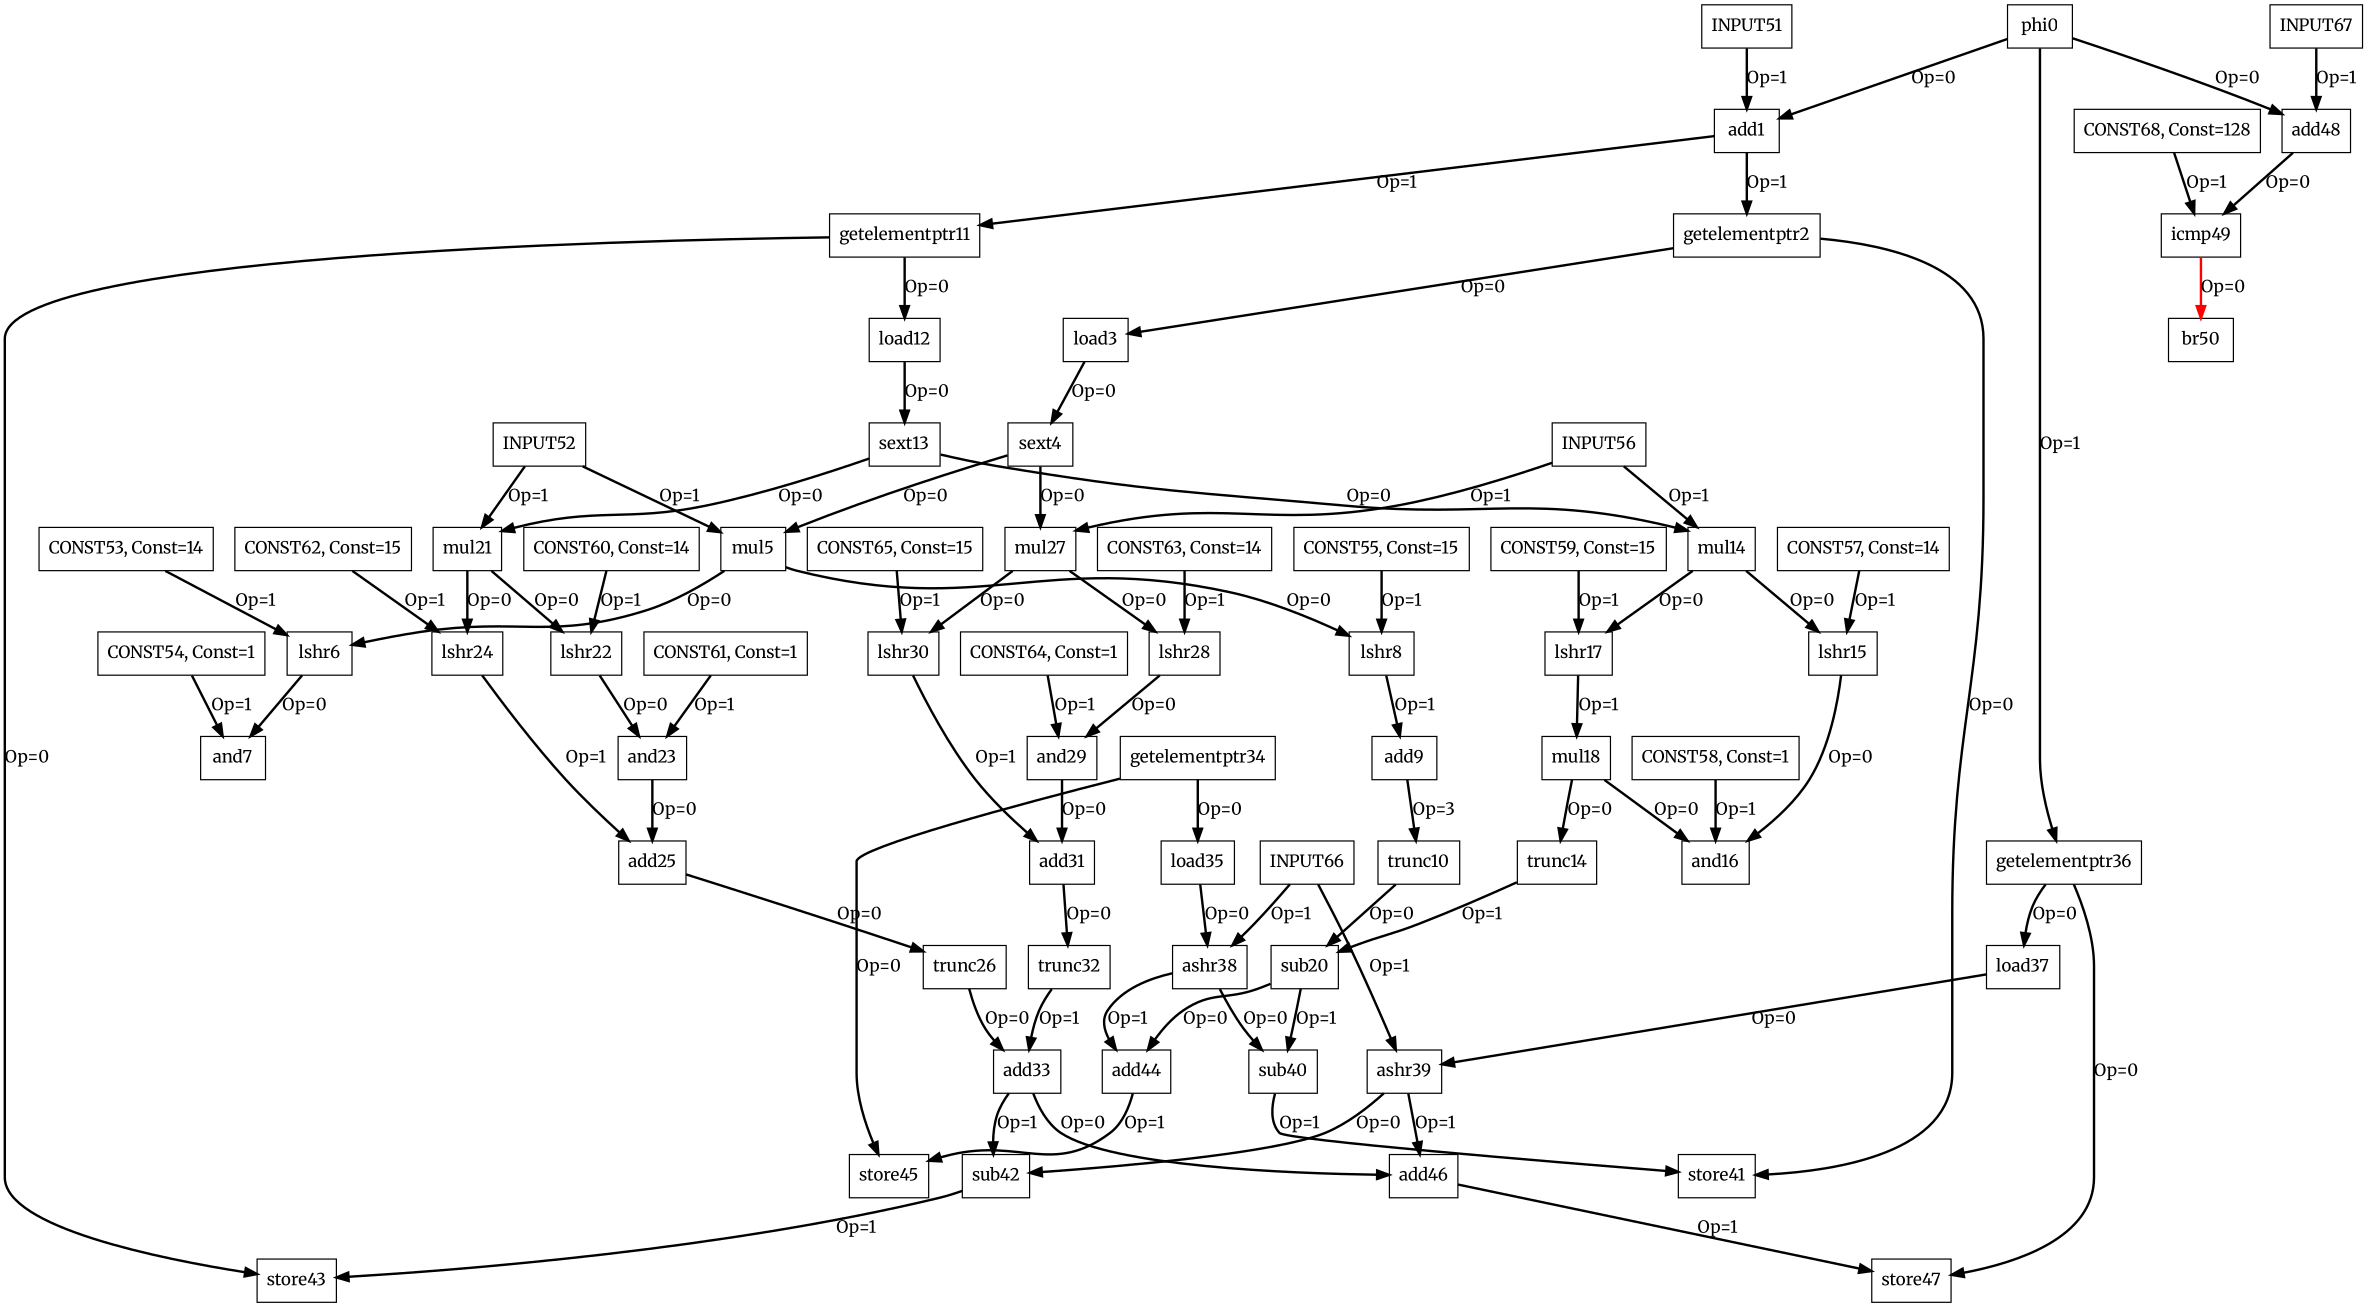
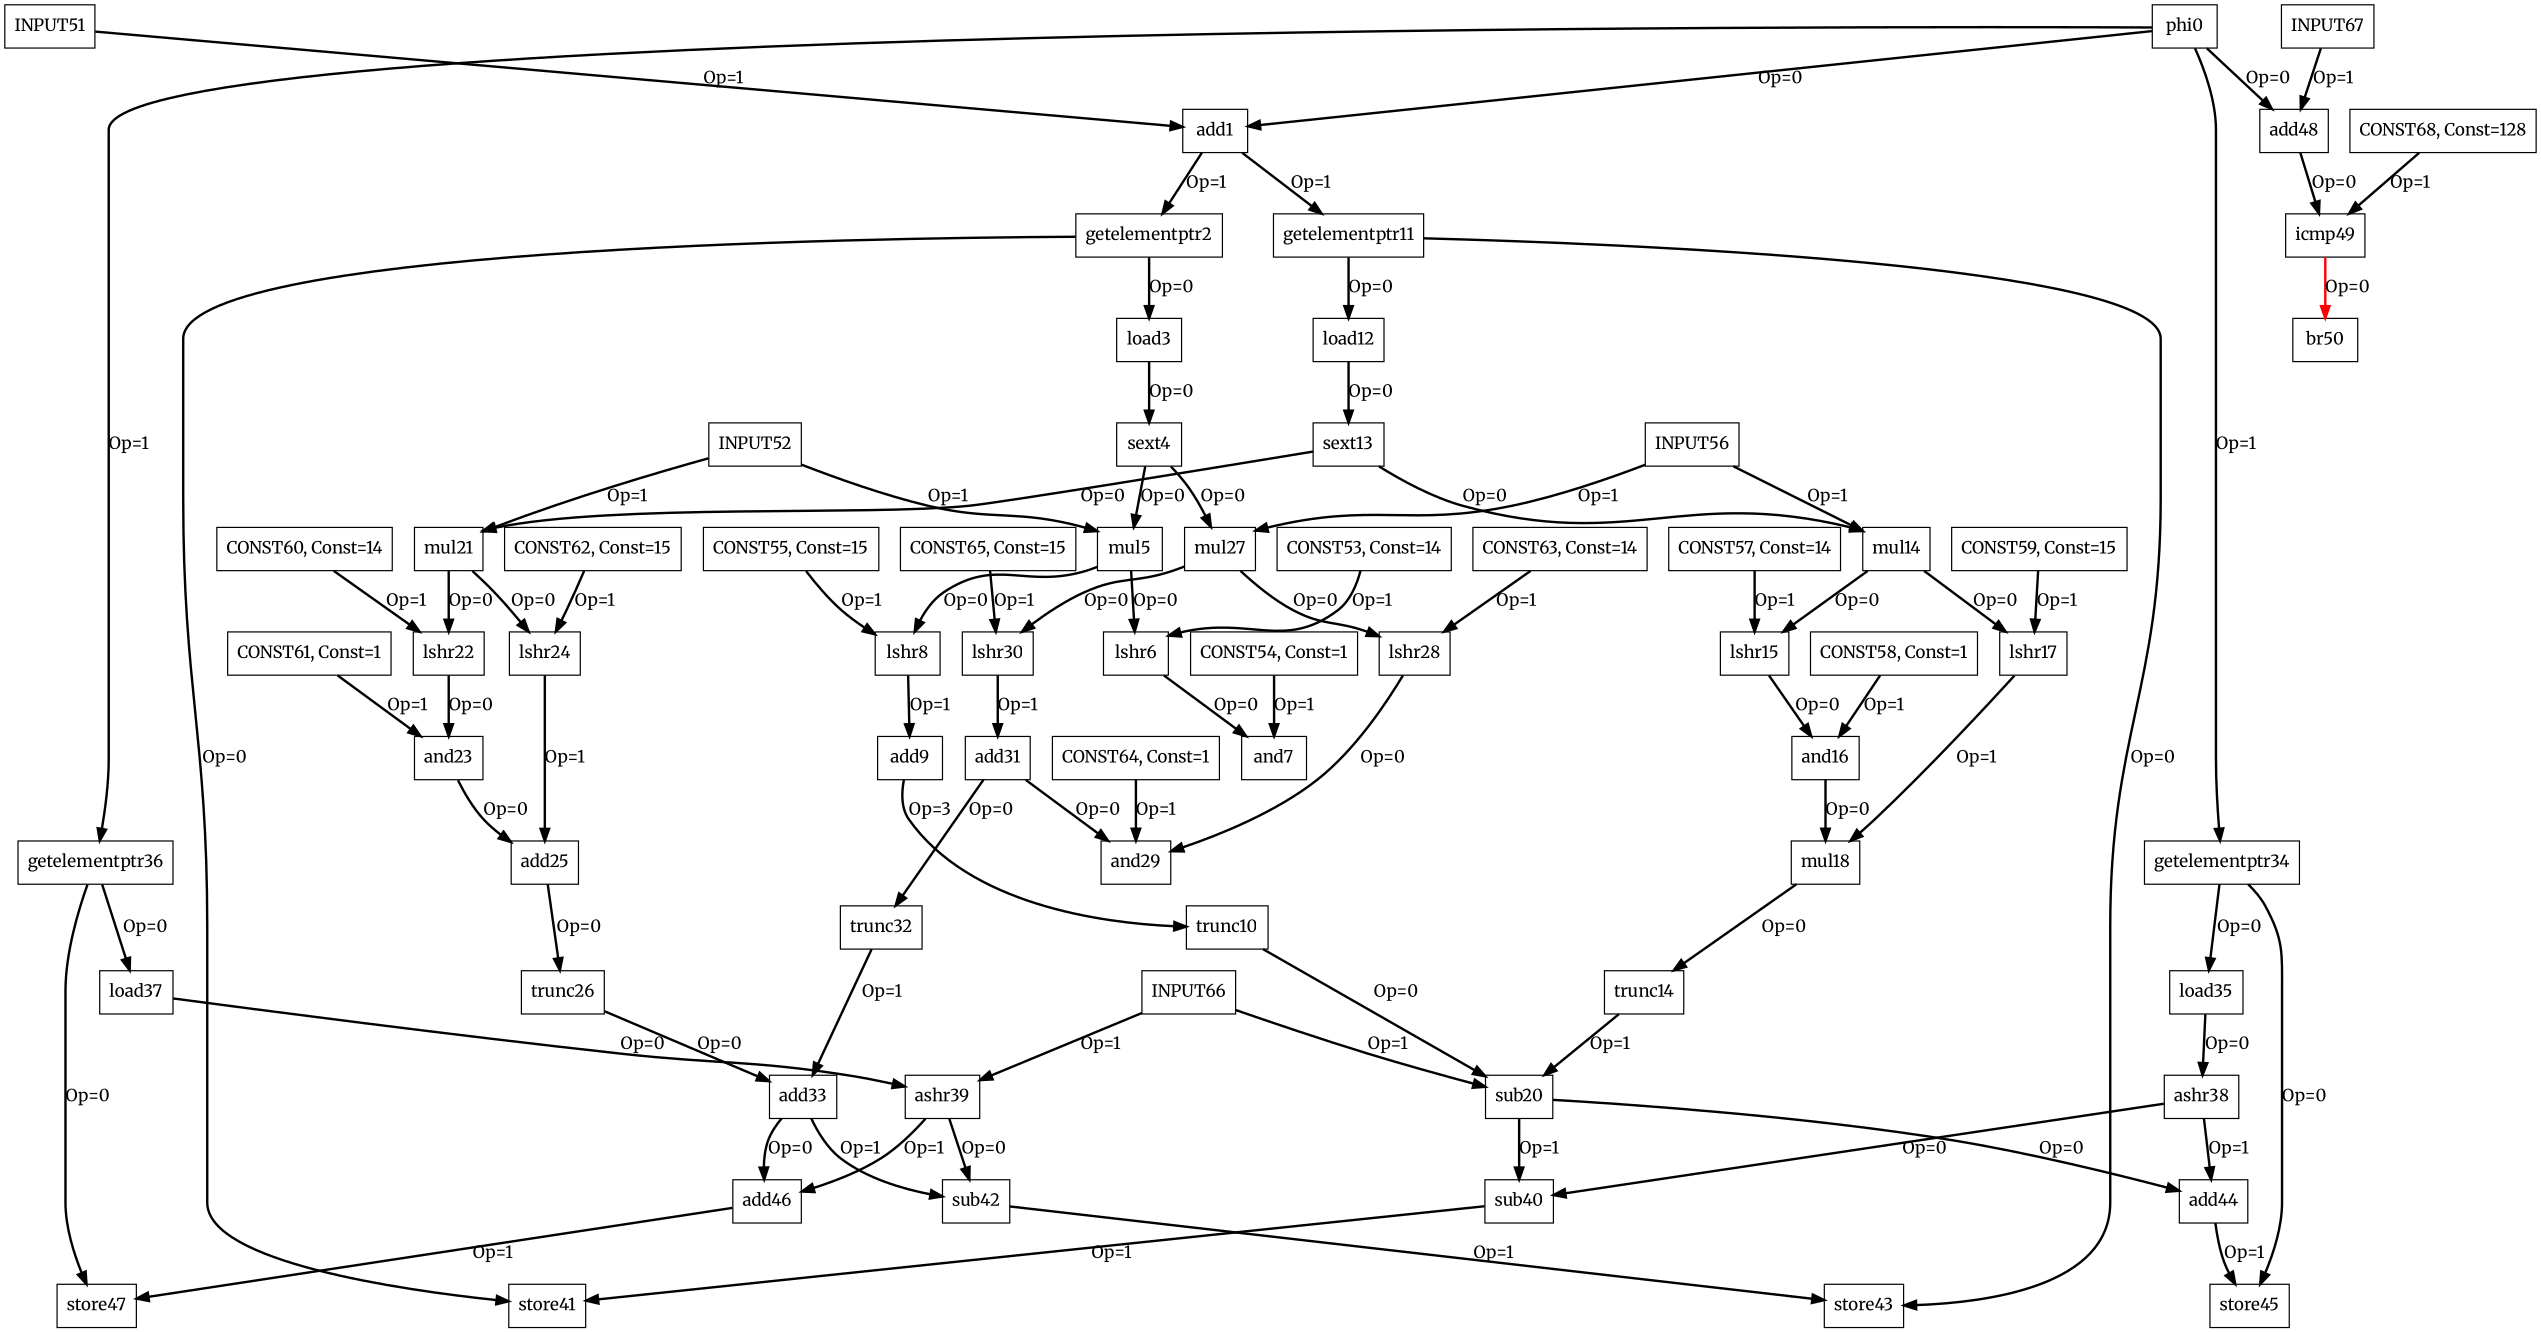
none -> (2216, 437)
(1062, 804) -> (1062, 807)
(1641, 807) -> (1826, 804)
(1266, 911) -> (1354, 1049)
